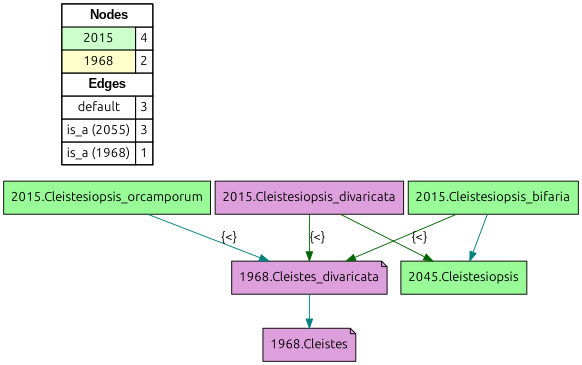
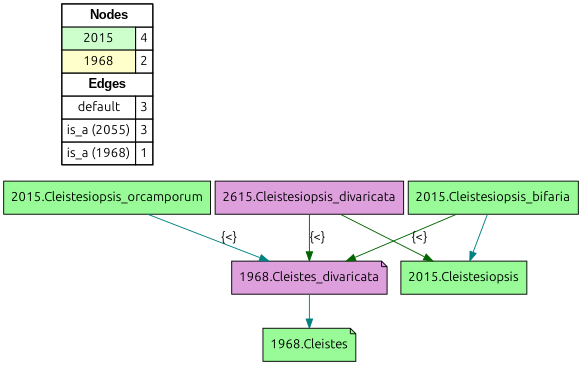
(309, 198) -> (309, 198)
(464, 278) -> (464, 278)
(309, 345) -> (309, 345)
